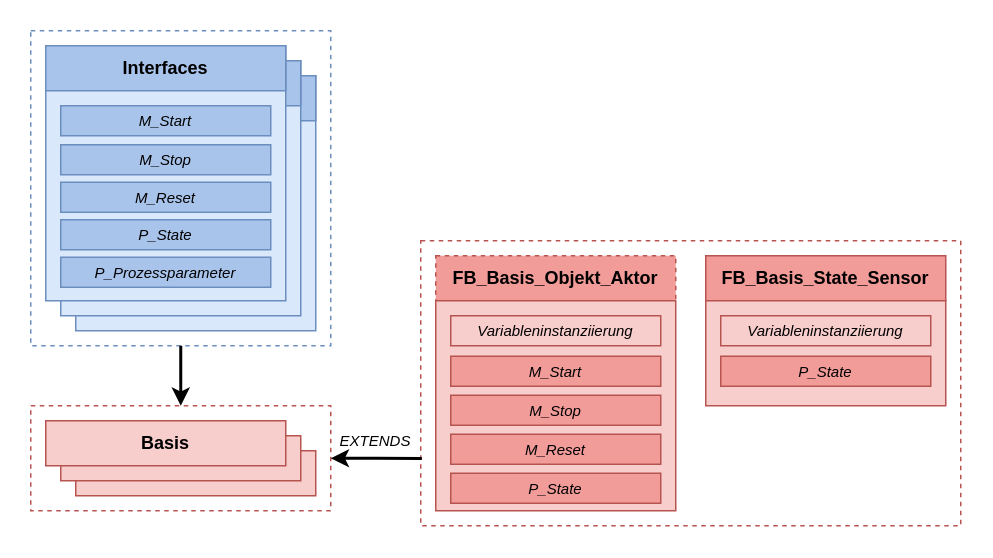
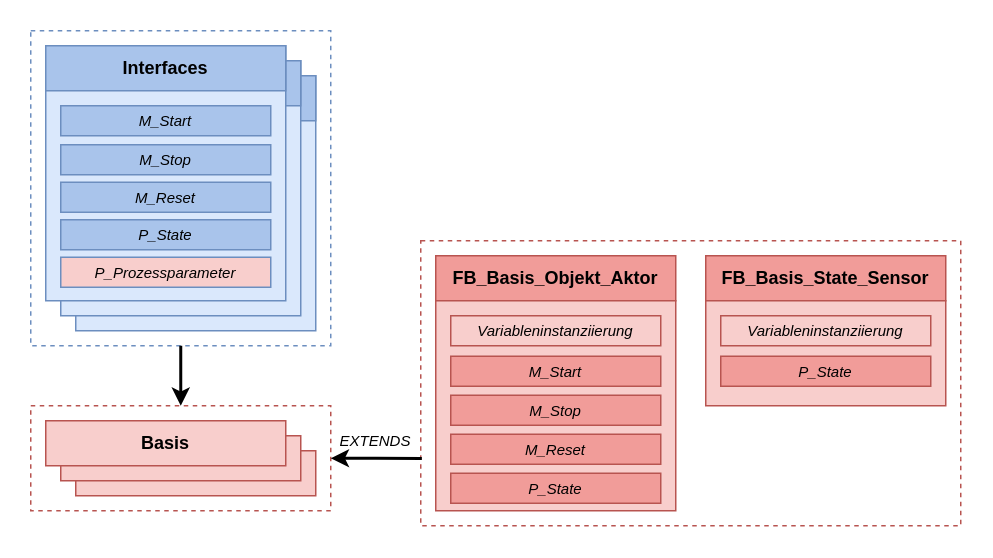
(166, 272) -> (166, 272)
(556, 278) -> (556, 278)
